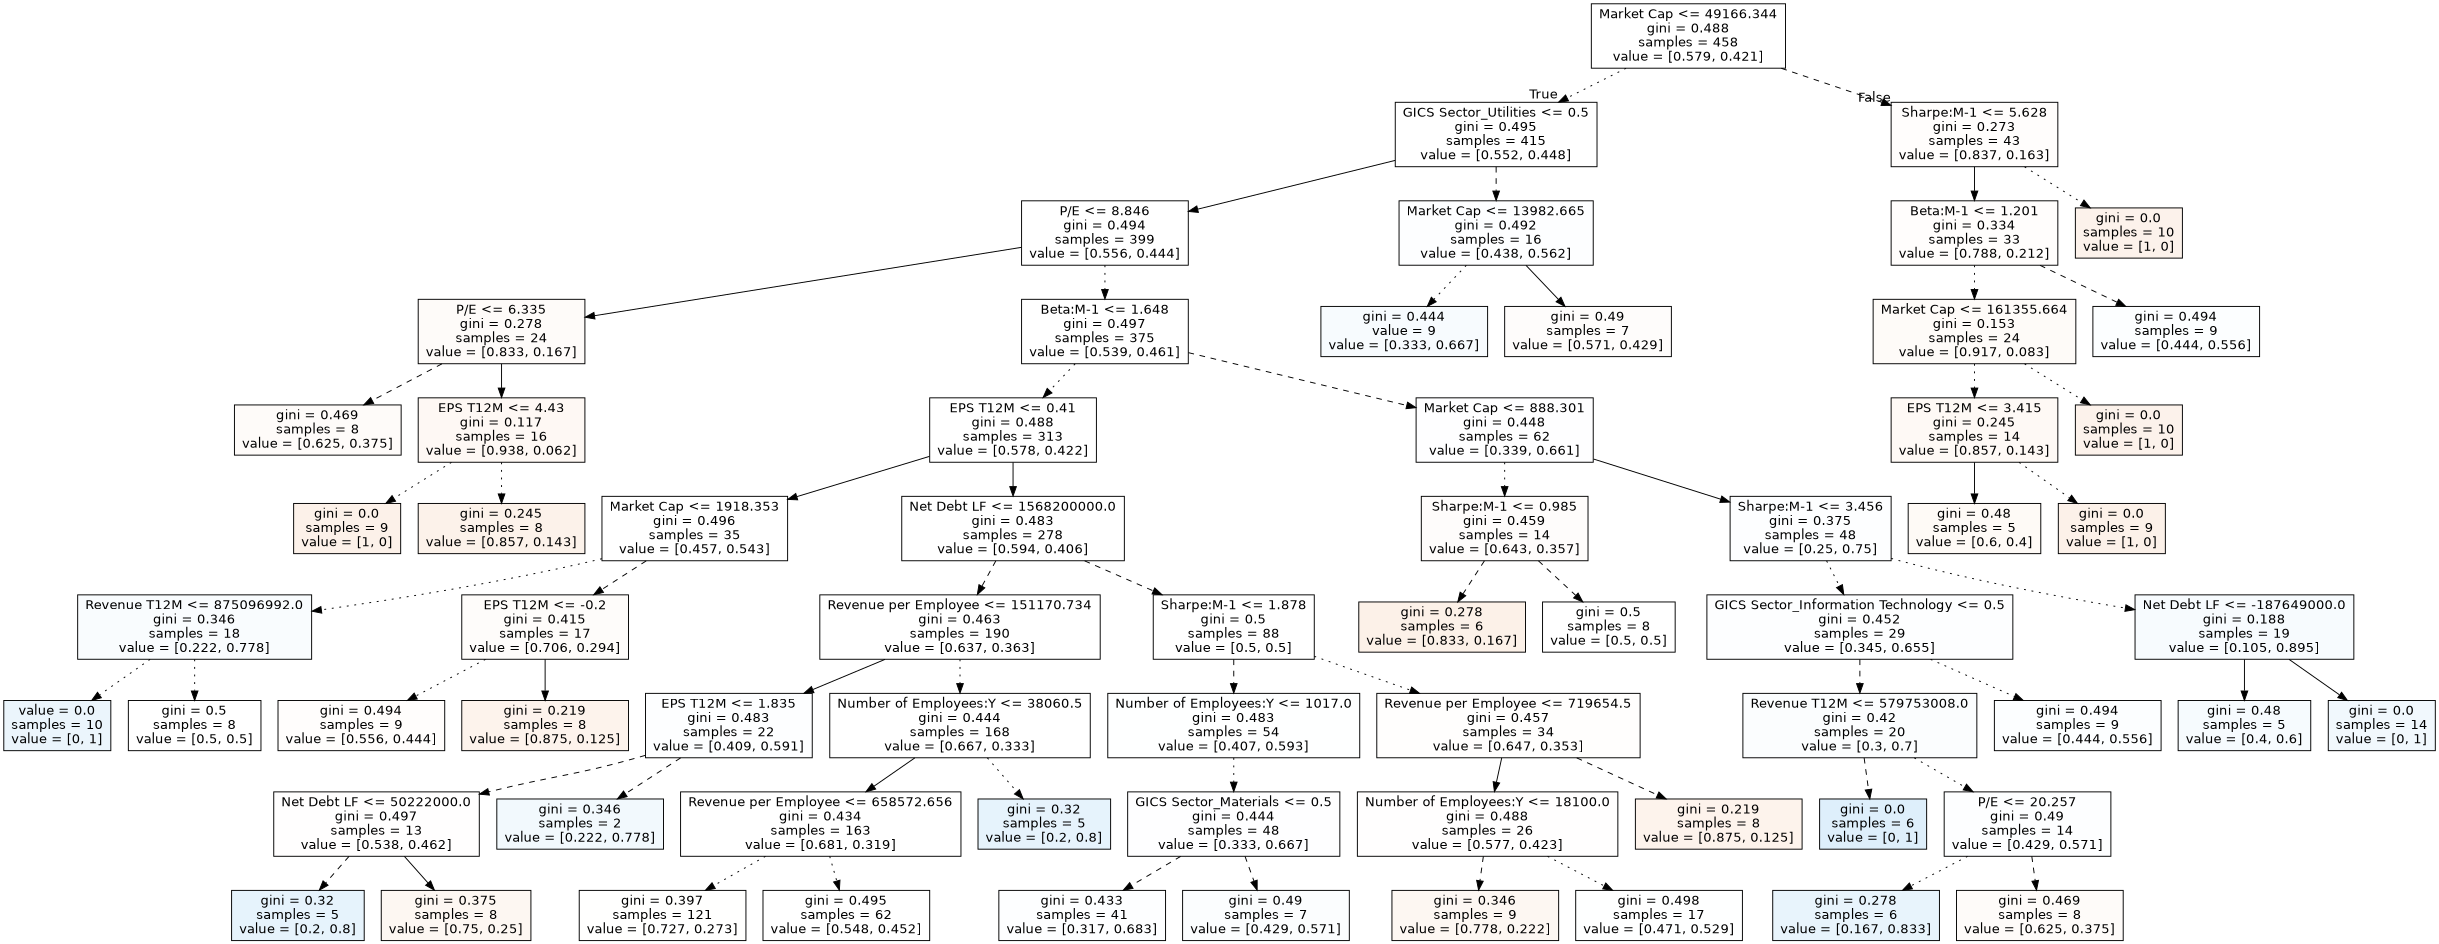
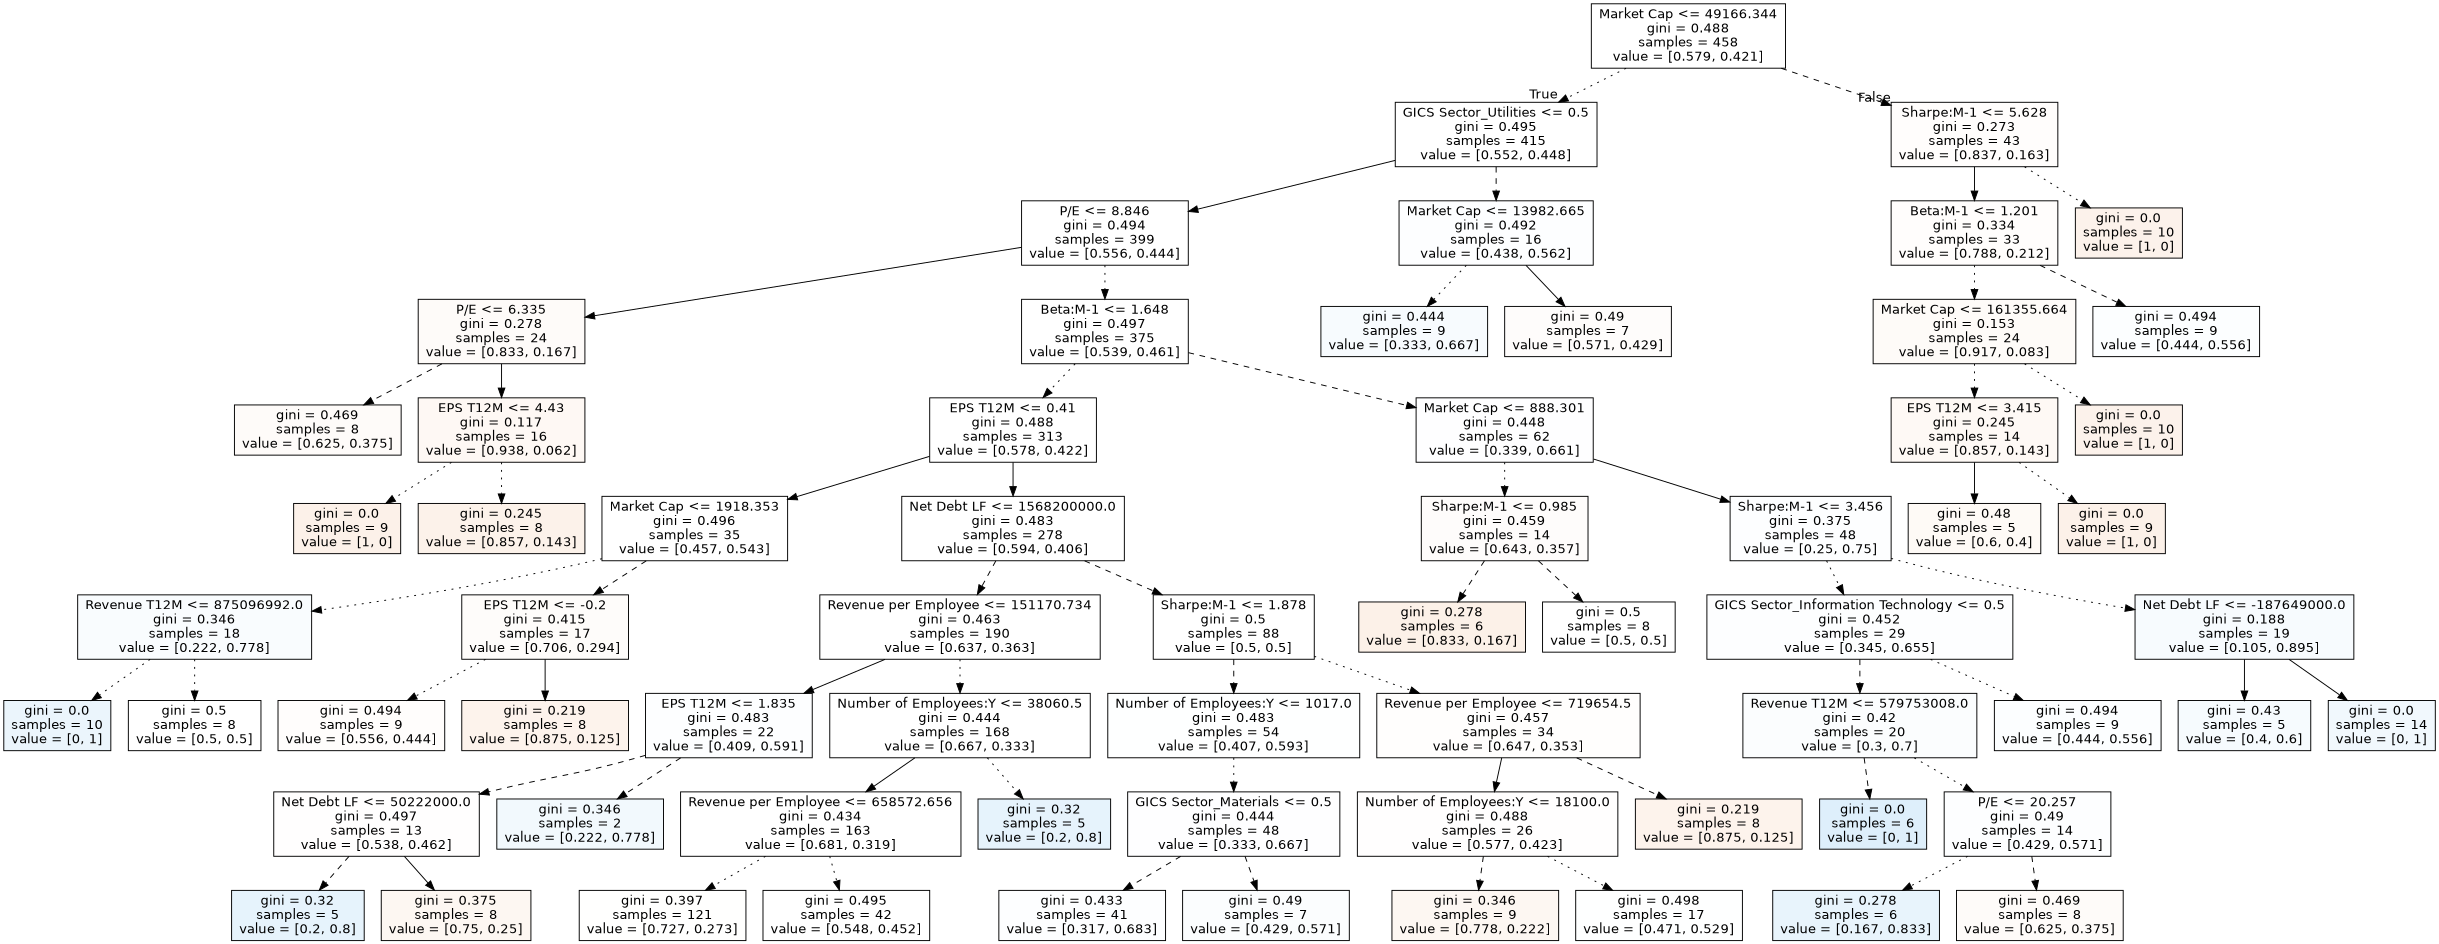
(1404, 332) -> (1404, 332)
(57, 726) -> (57, 726)
(2244, 726) -> (2244, 726)
(846, 915) -> (846, 915)
